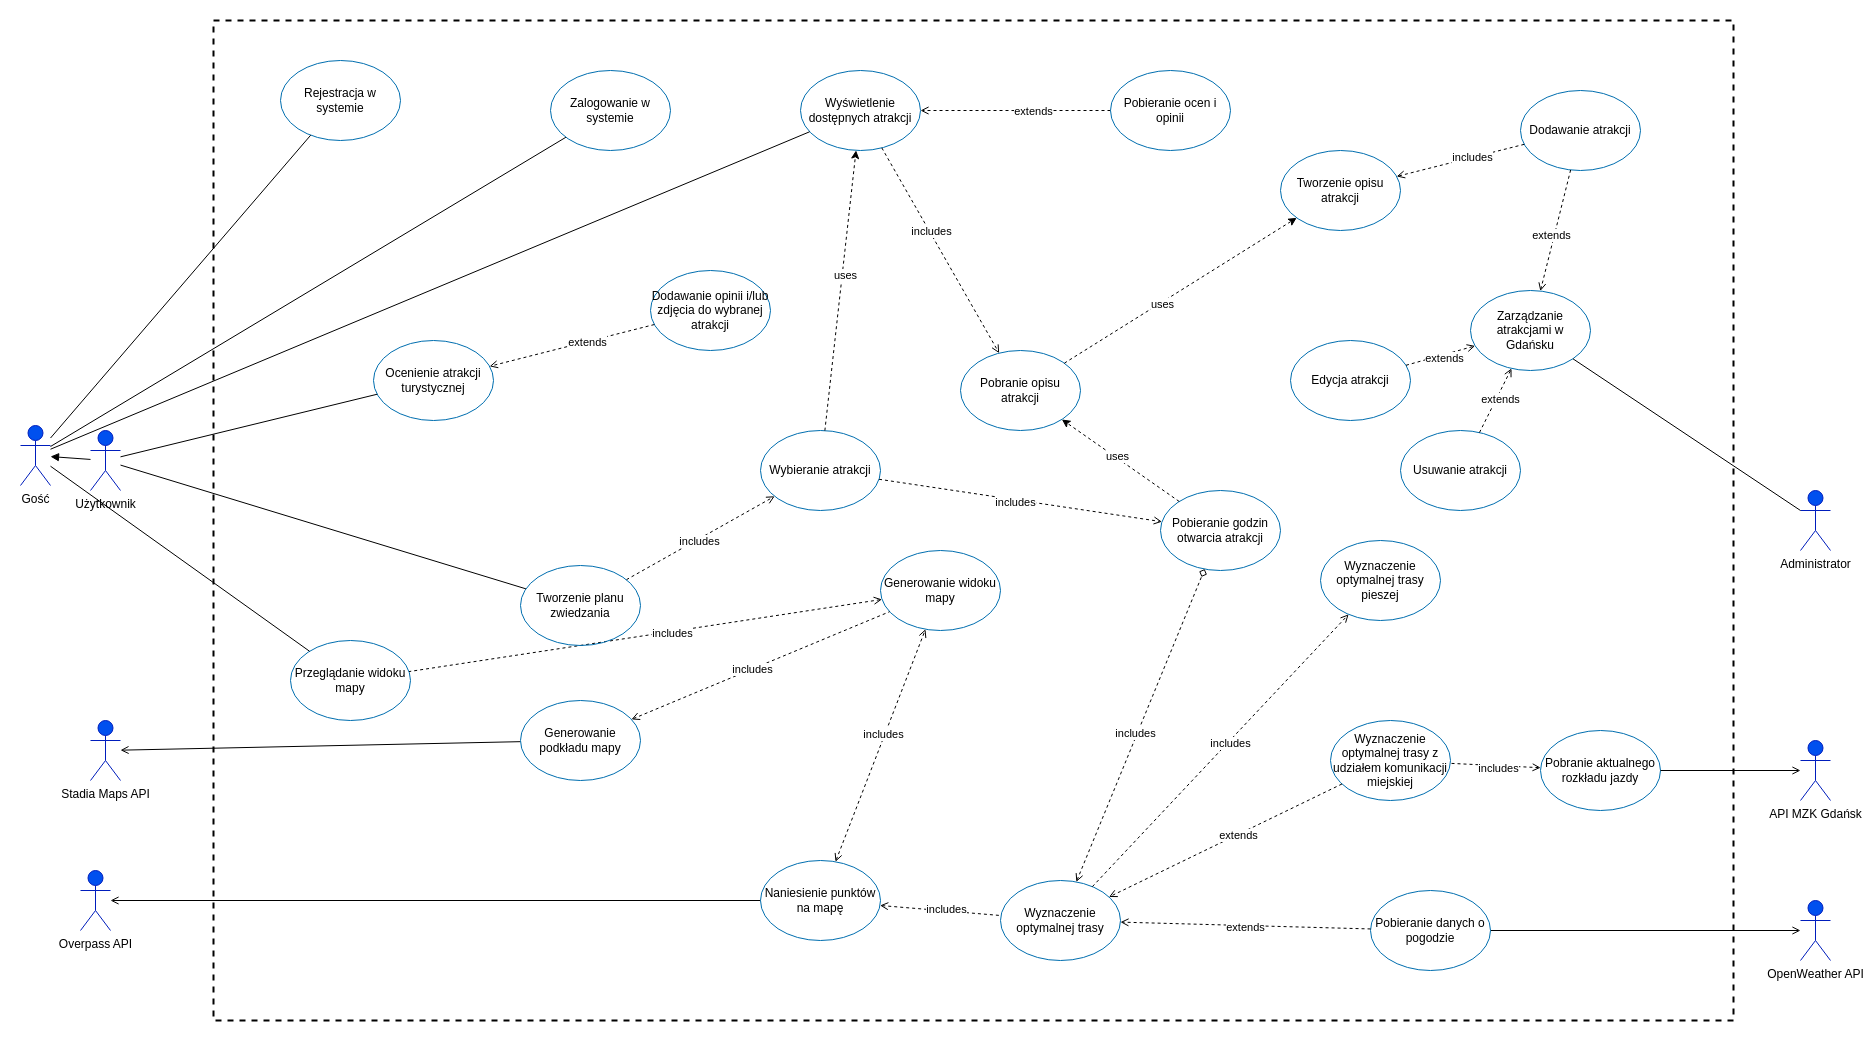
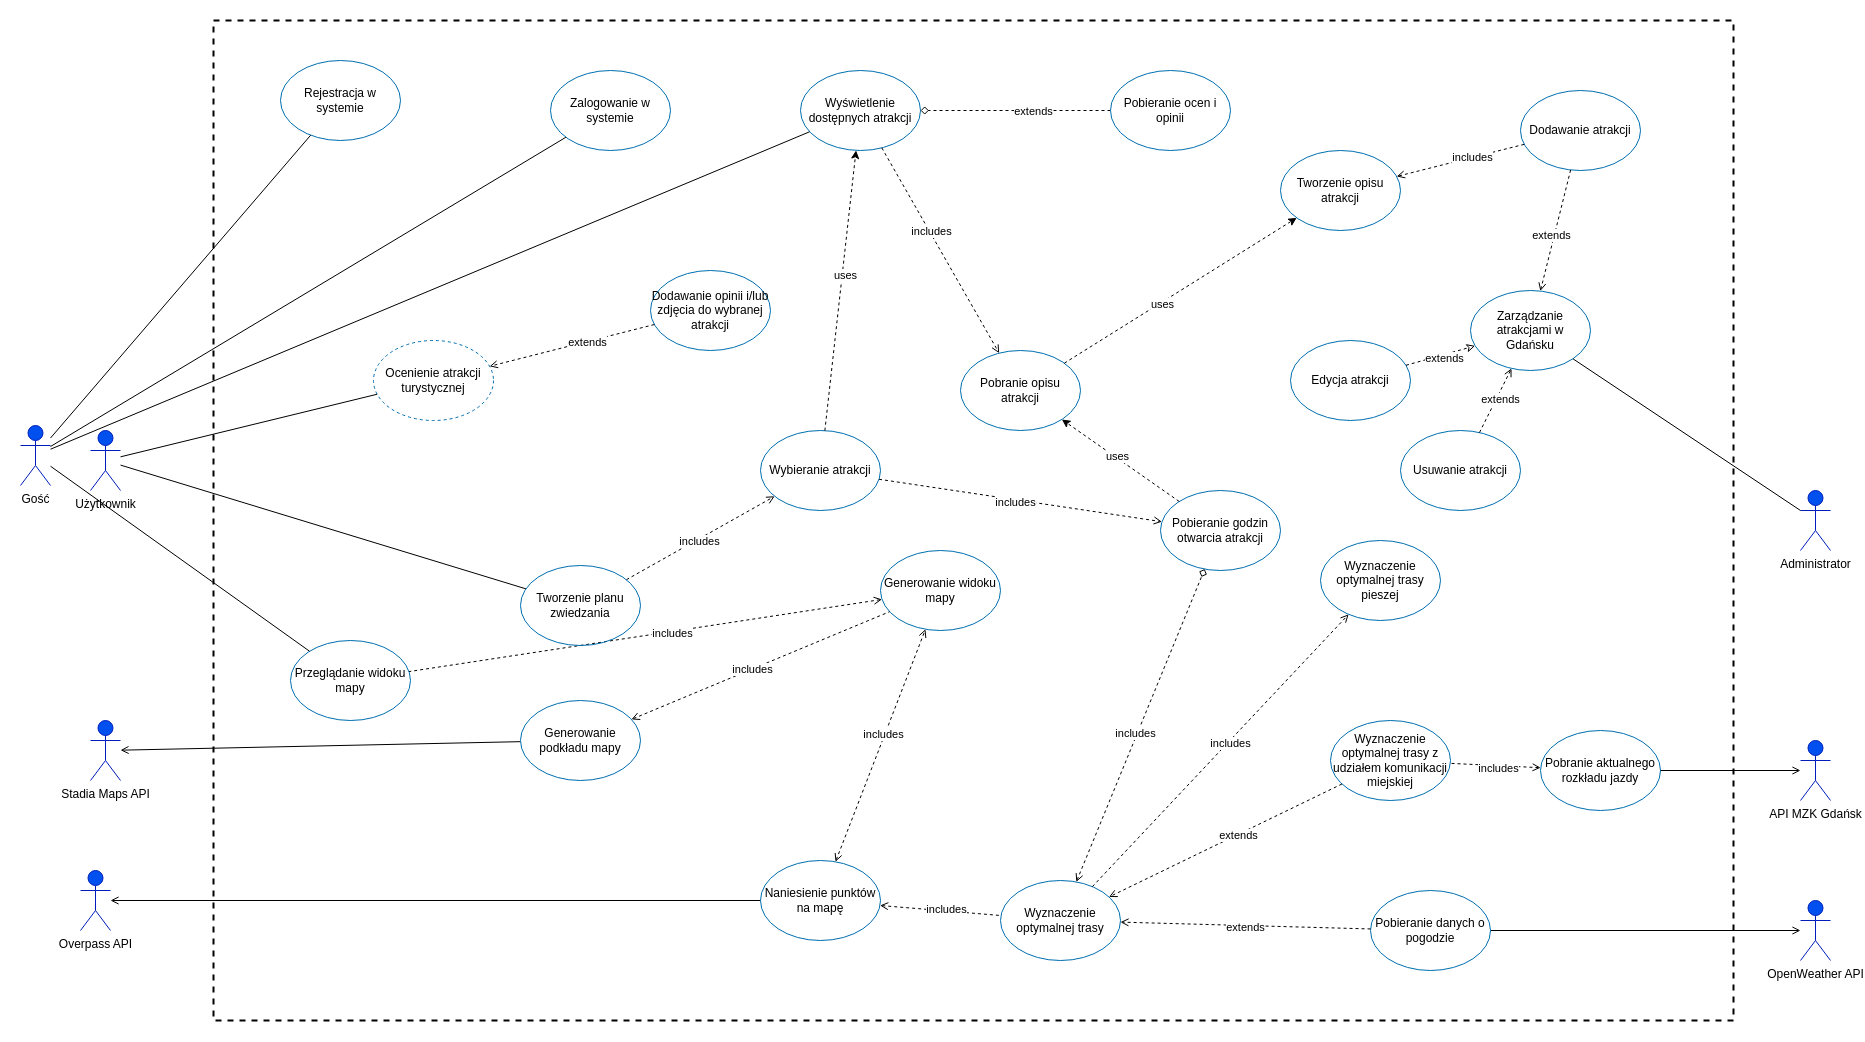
(926, 111) -> (929, 111)
(1469, 348) -> (1467, 348)
(434, 381) -> (434, 381)
(75, 458) -> none
